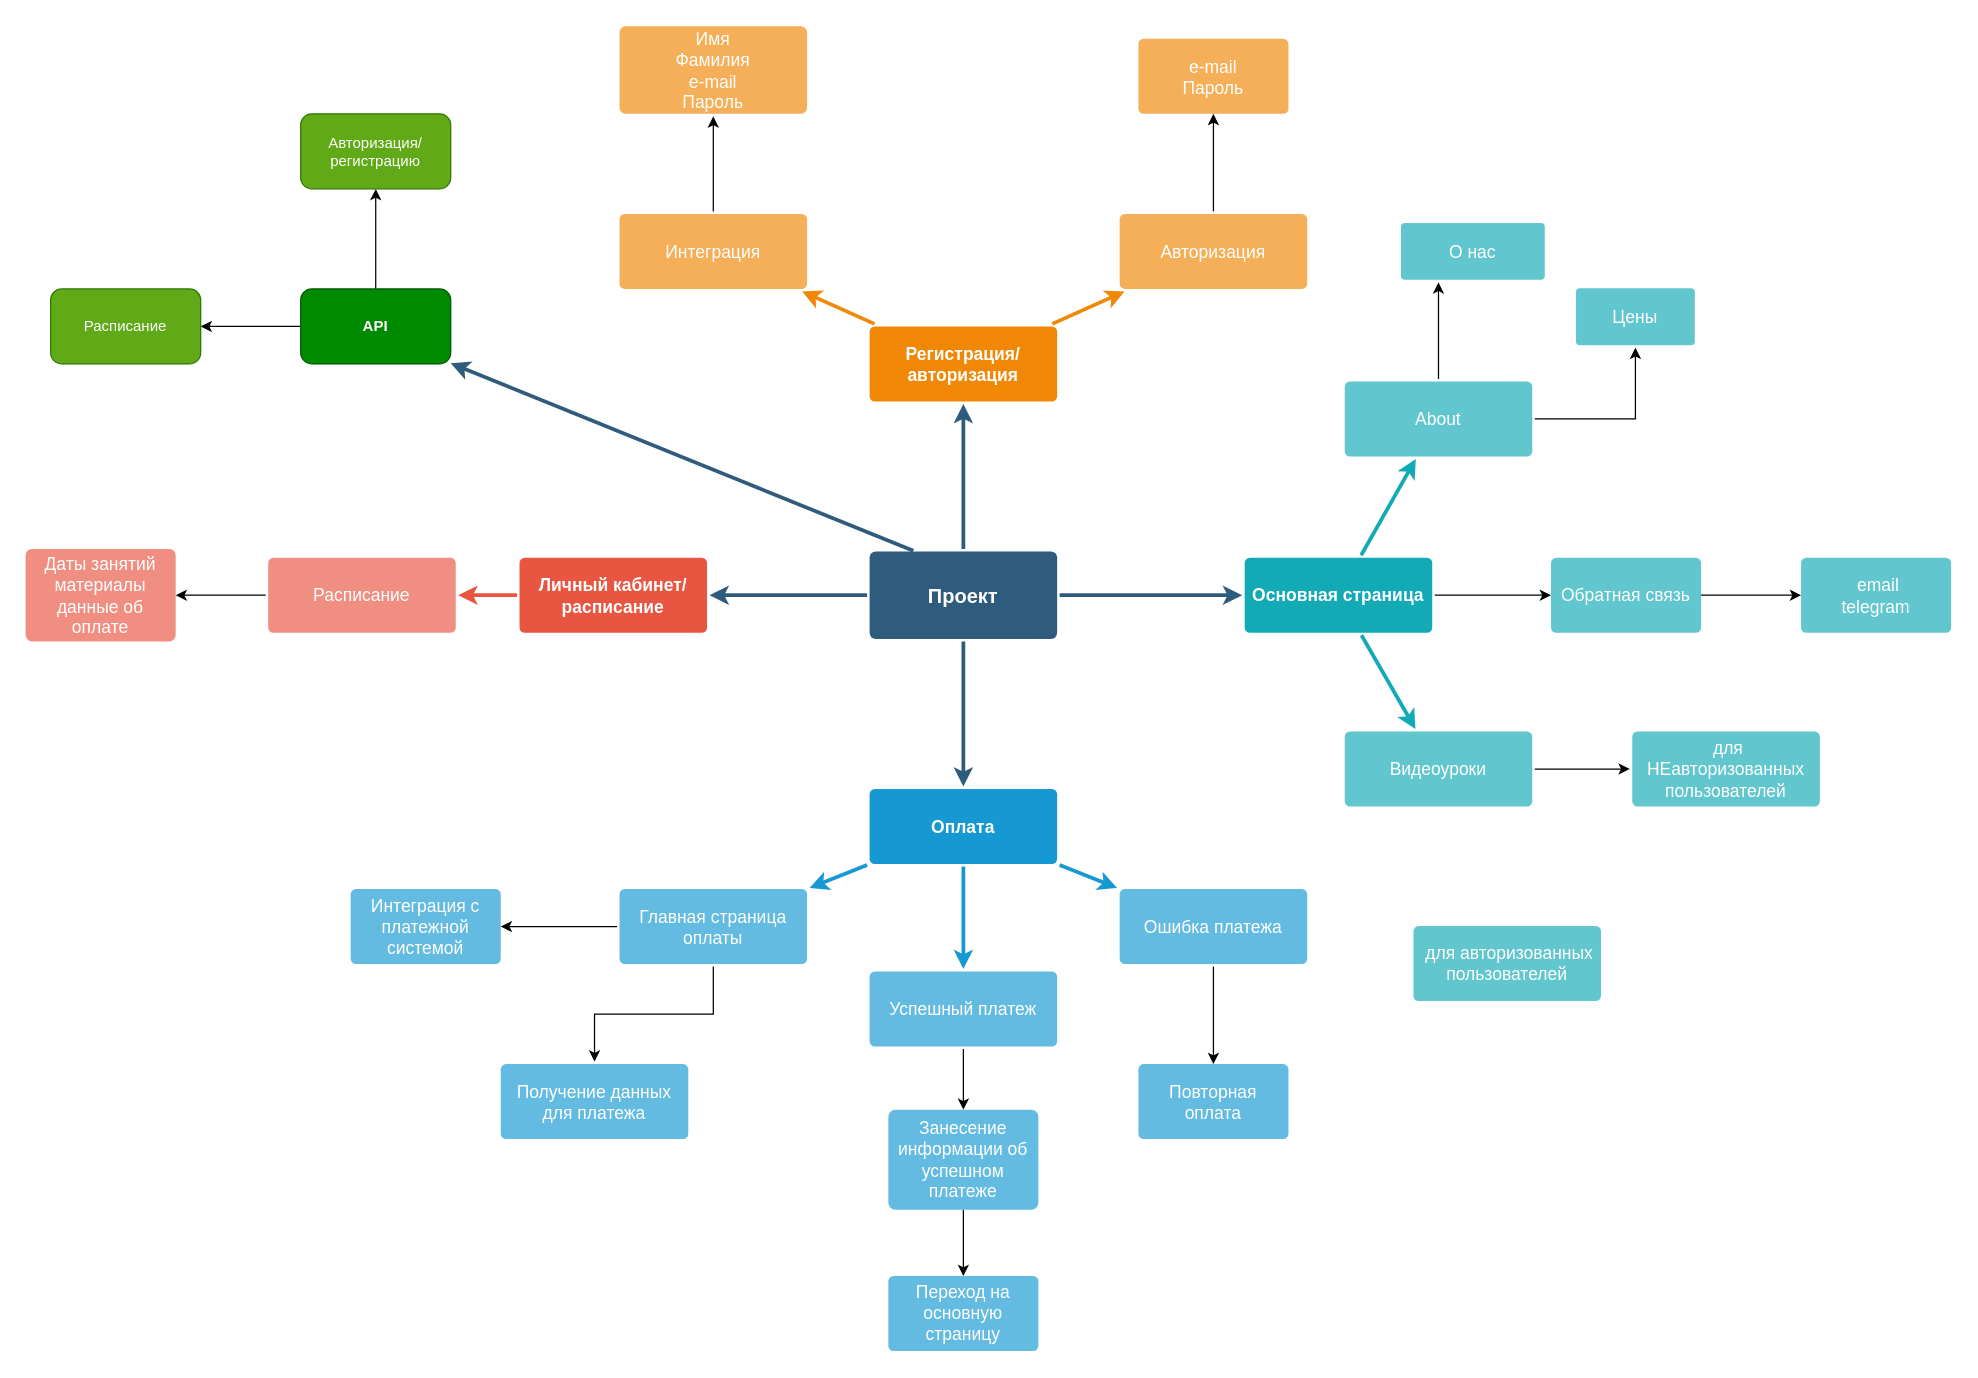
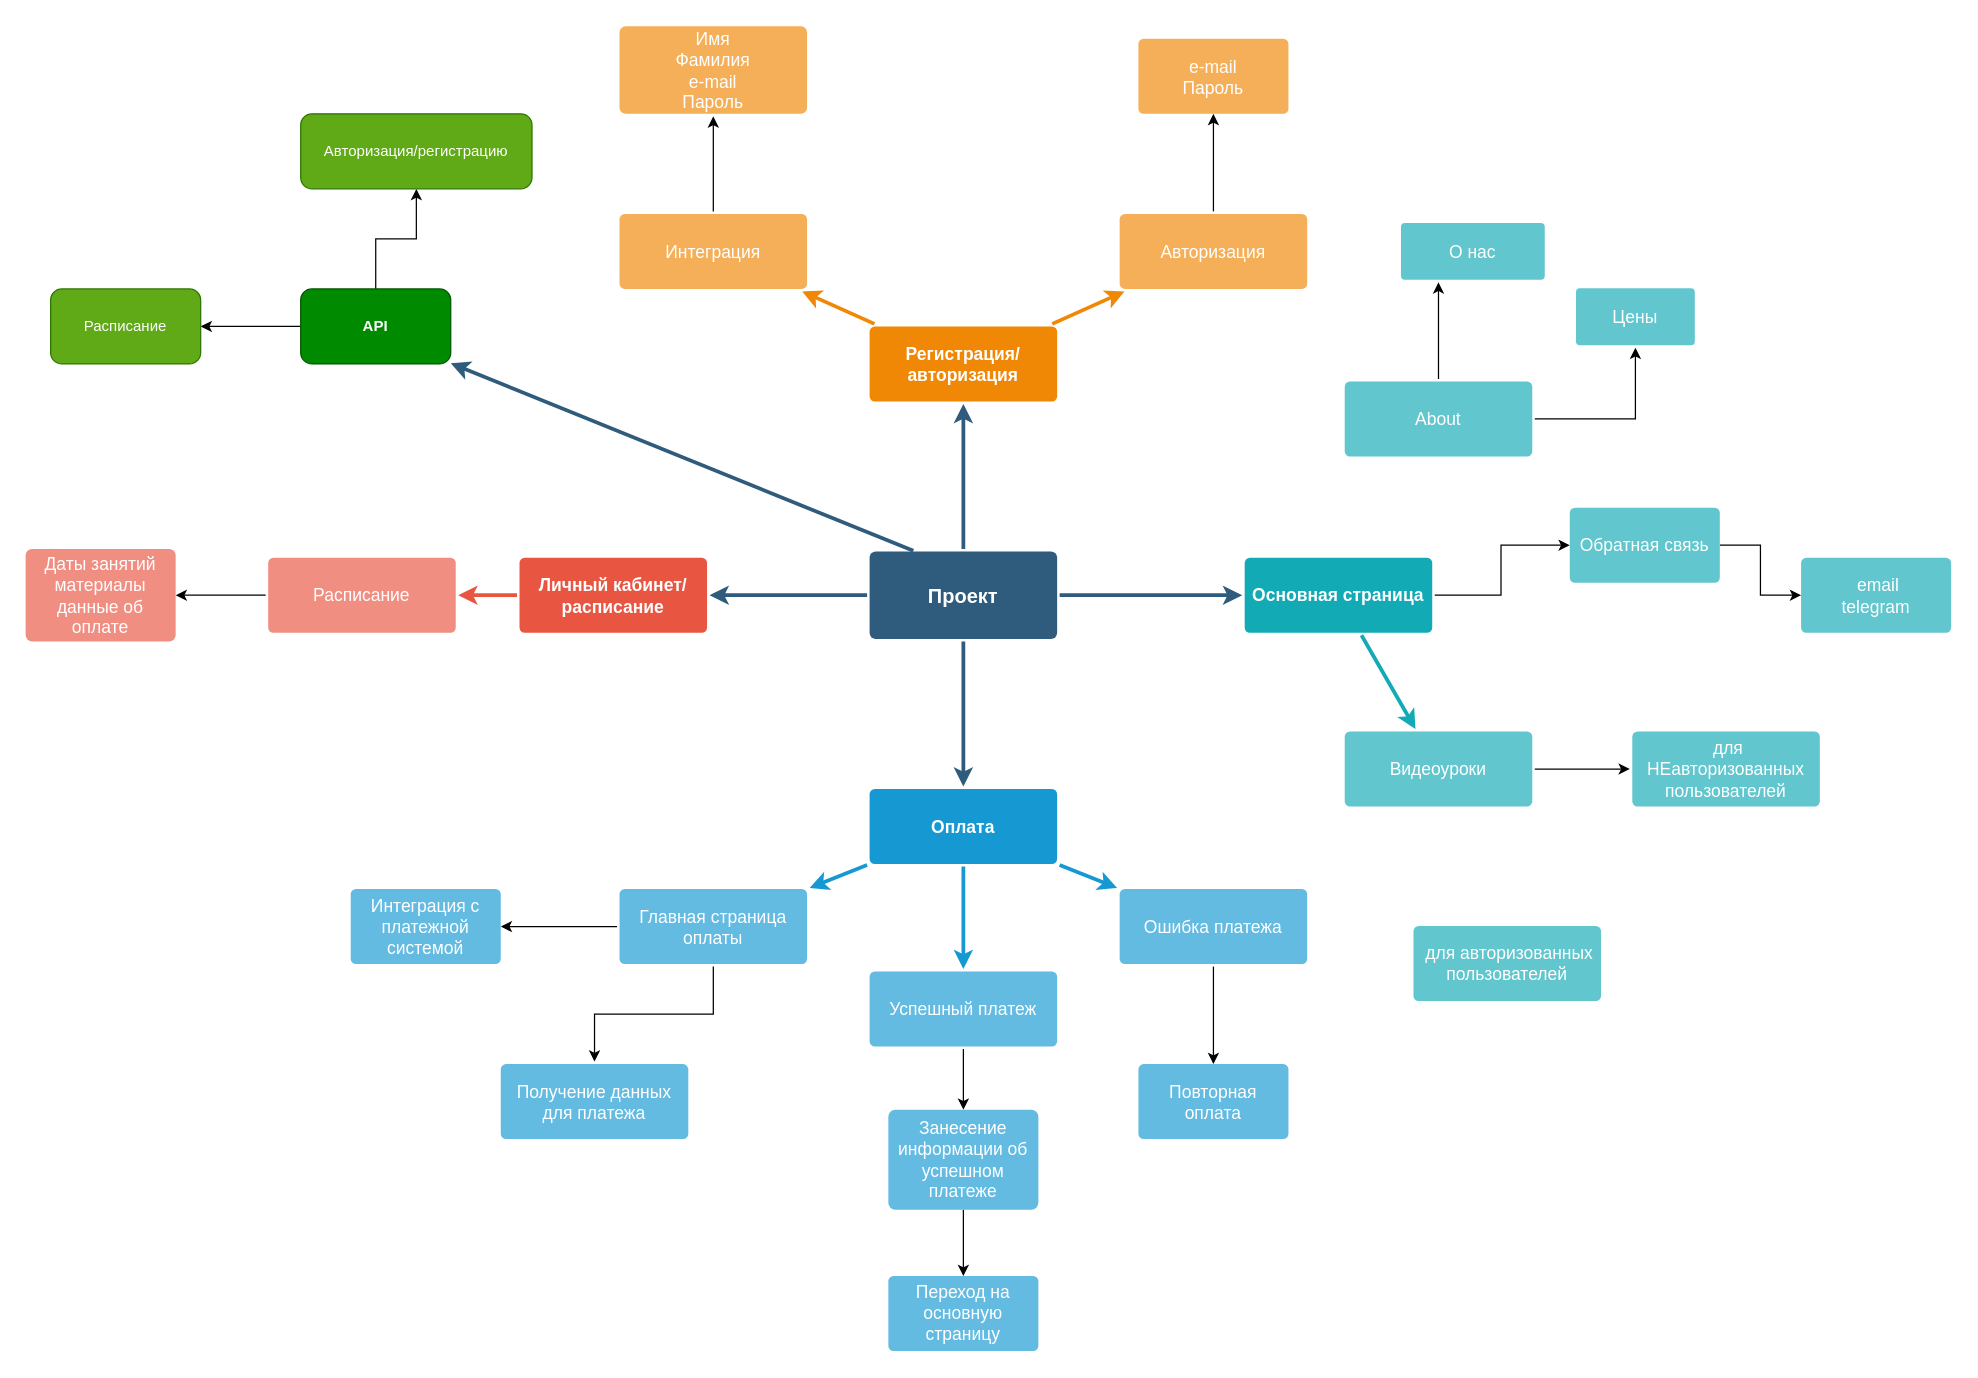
(376, 151) -> (416, 151)
(1385, 512) -> none
(1626, 595) -> (1644, 545)
